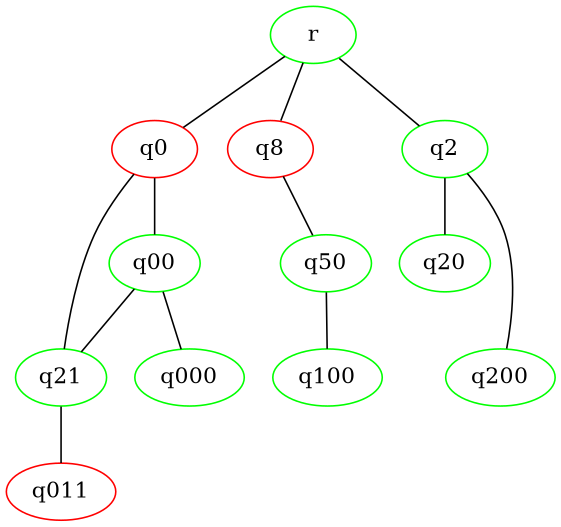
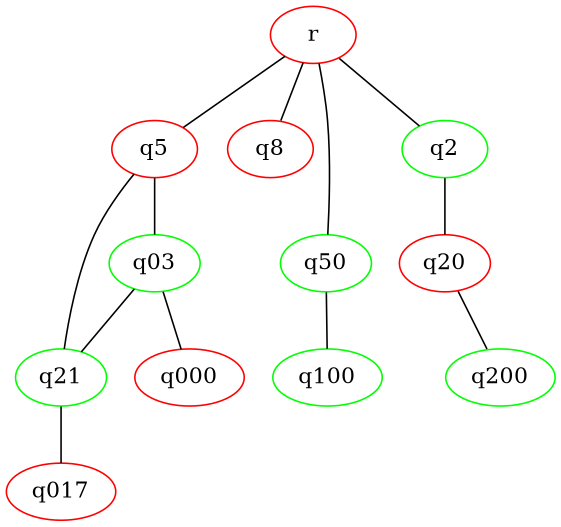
(313, 35) -> (313, 35)
(155, 149) -> (155, 149)
(298, 206) -> (329, 149)
(510, 255) -> (473, 320)
(155, 263) -> (155, 263)
(445, 263) -> (445, 263)
(190, 377) -> (190, 377)
(61, 492) -> (61, 492)
